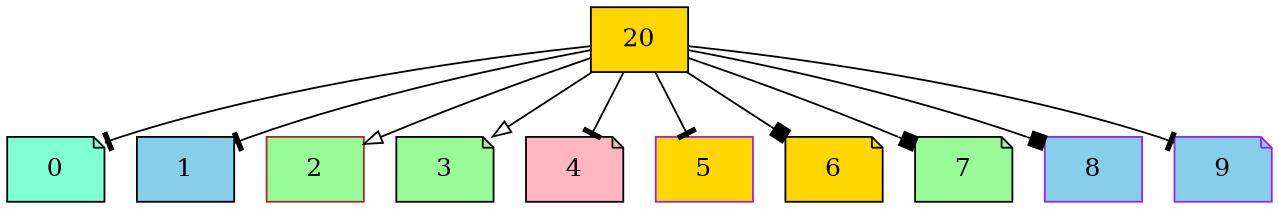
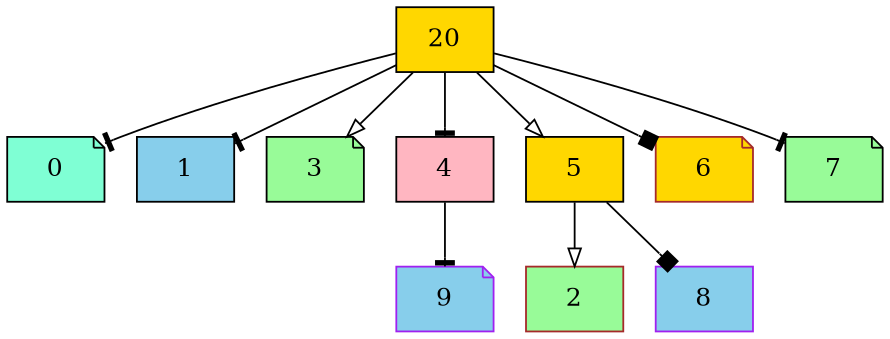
(929, 81) -> (445, 230)
(859, 88) -> (633, 228)
(485, 96) -> (575, 225)
(794, 96) -> (637, 93)
(670, 101) -> (503, 98)
(575, 169) -> (445, 169)
(704, 169) -> (575, 169)
(834, 169) -> (704, 169)
